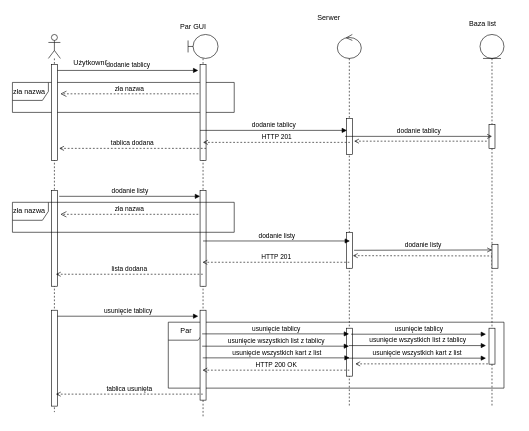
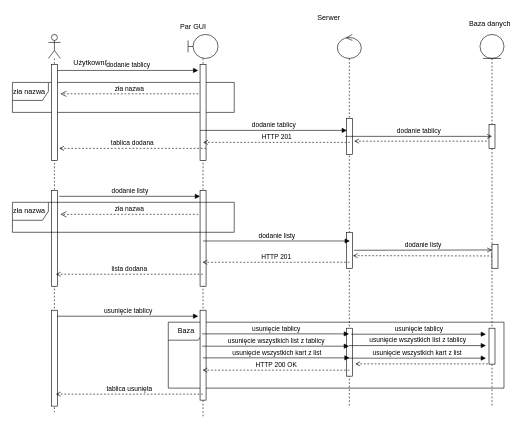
(485, 24) -> (491, 24)
(186, 332) -> (186, 332)
